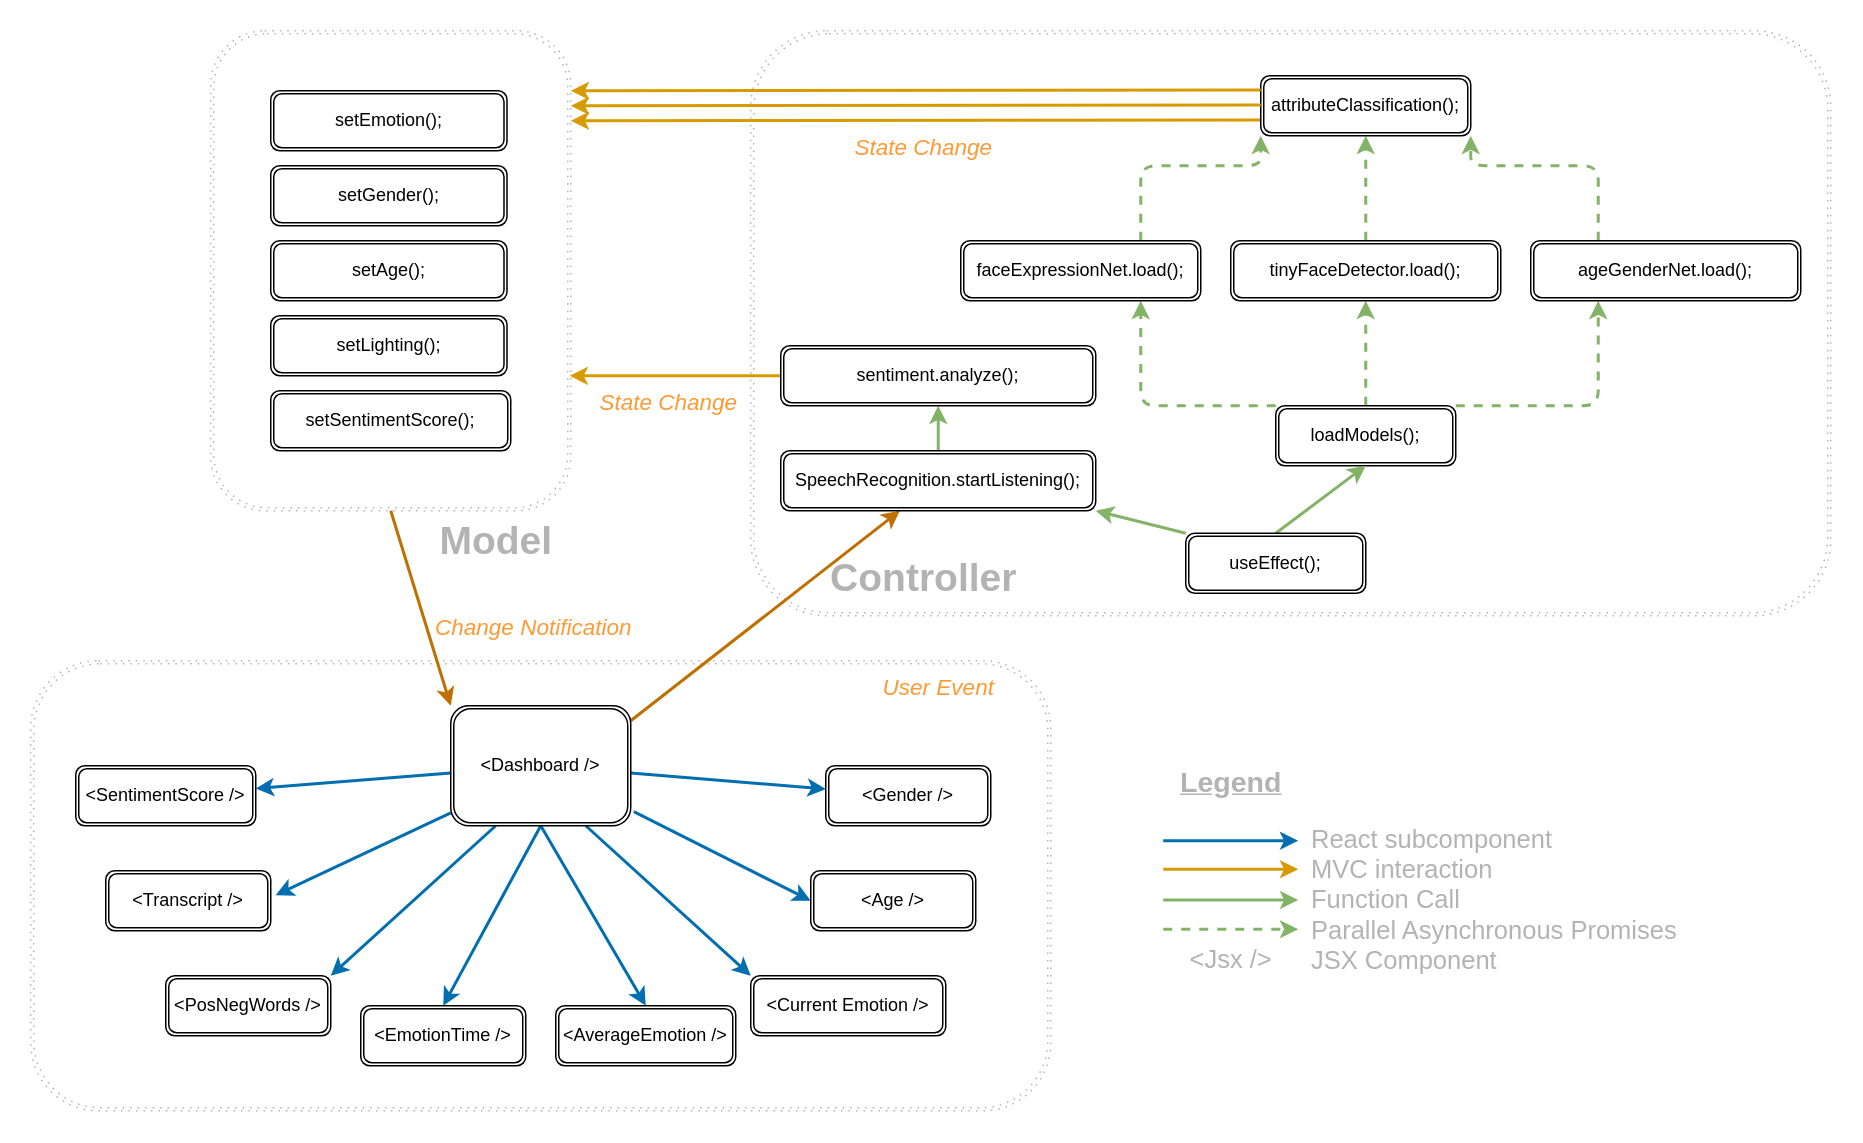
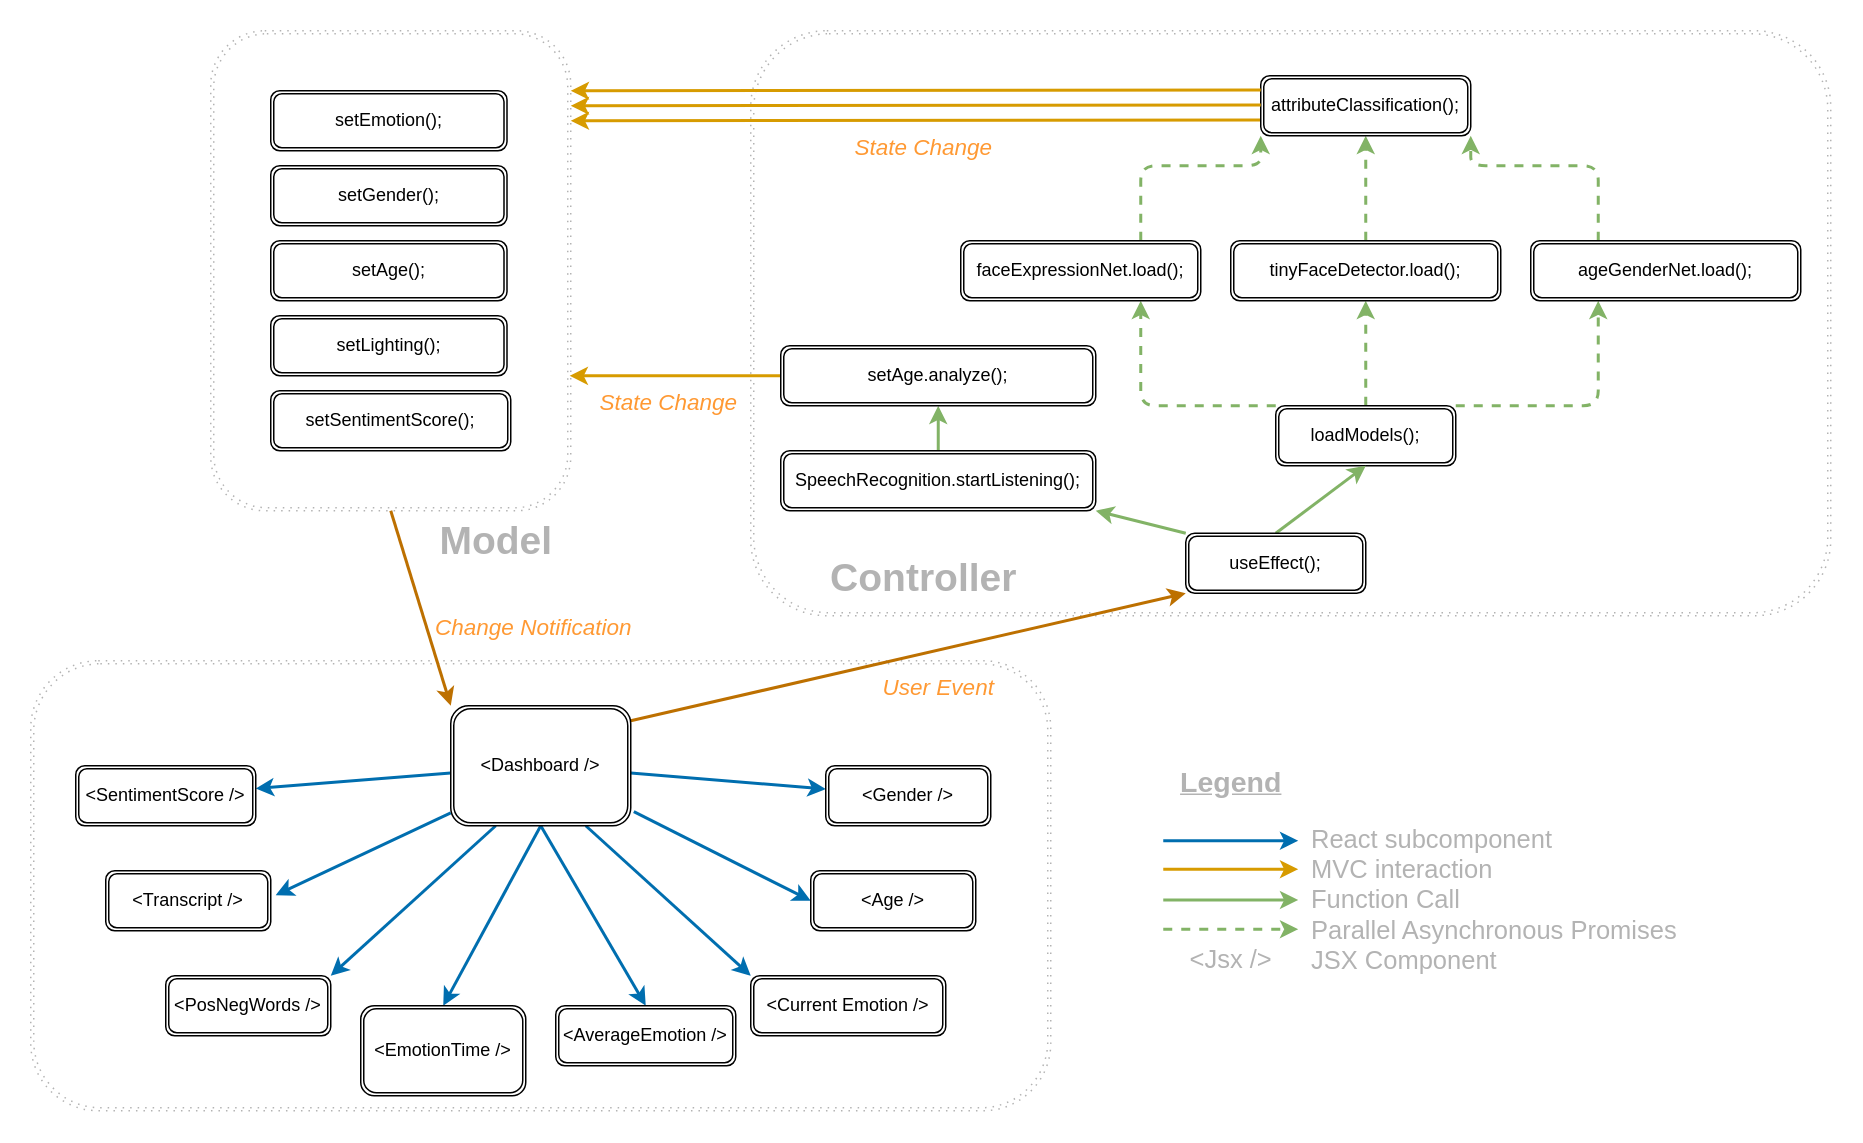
(938, 376) -> (938, 376)
(760, 620) -> (902, 658)
(443, 1036) -> (443, 1051)
